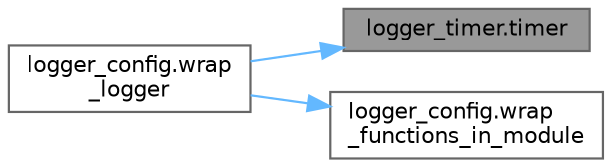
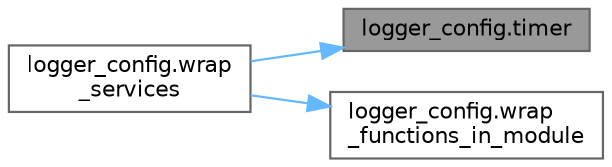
(467, 30) -> (467, 30)
(130, 79) -> (130, 79)
